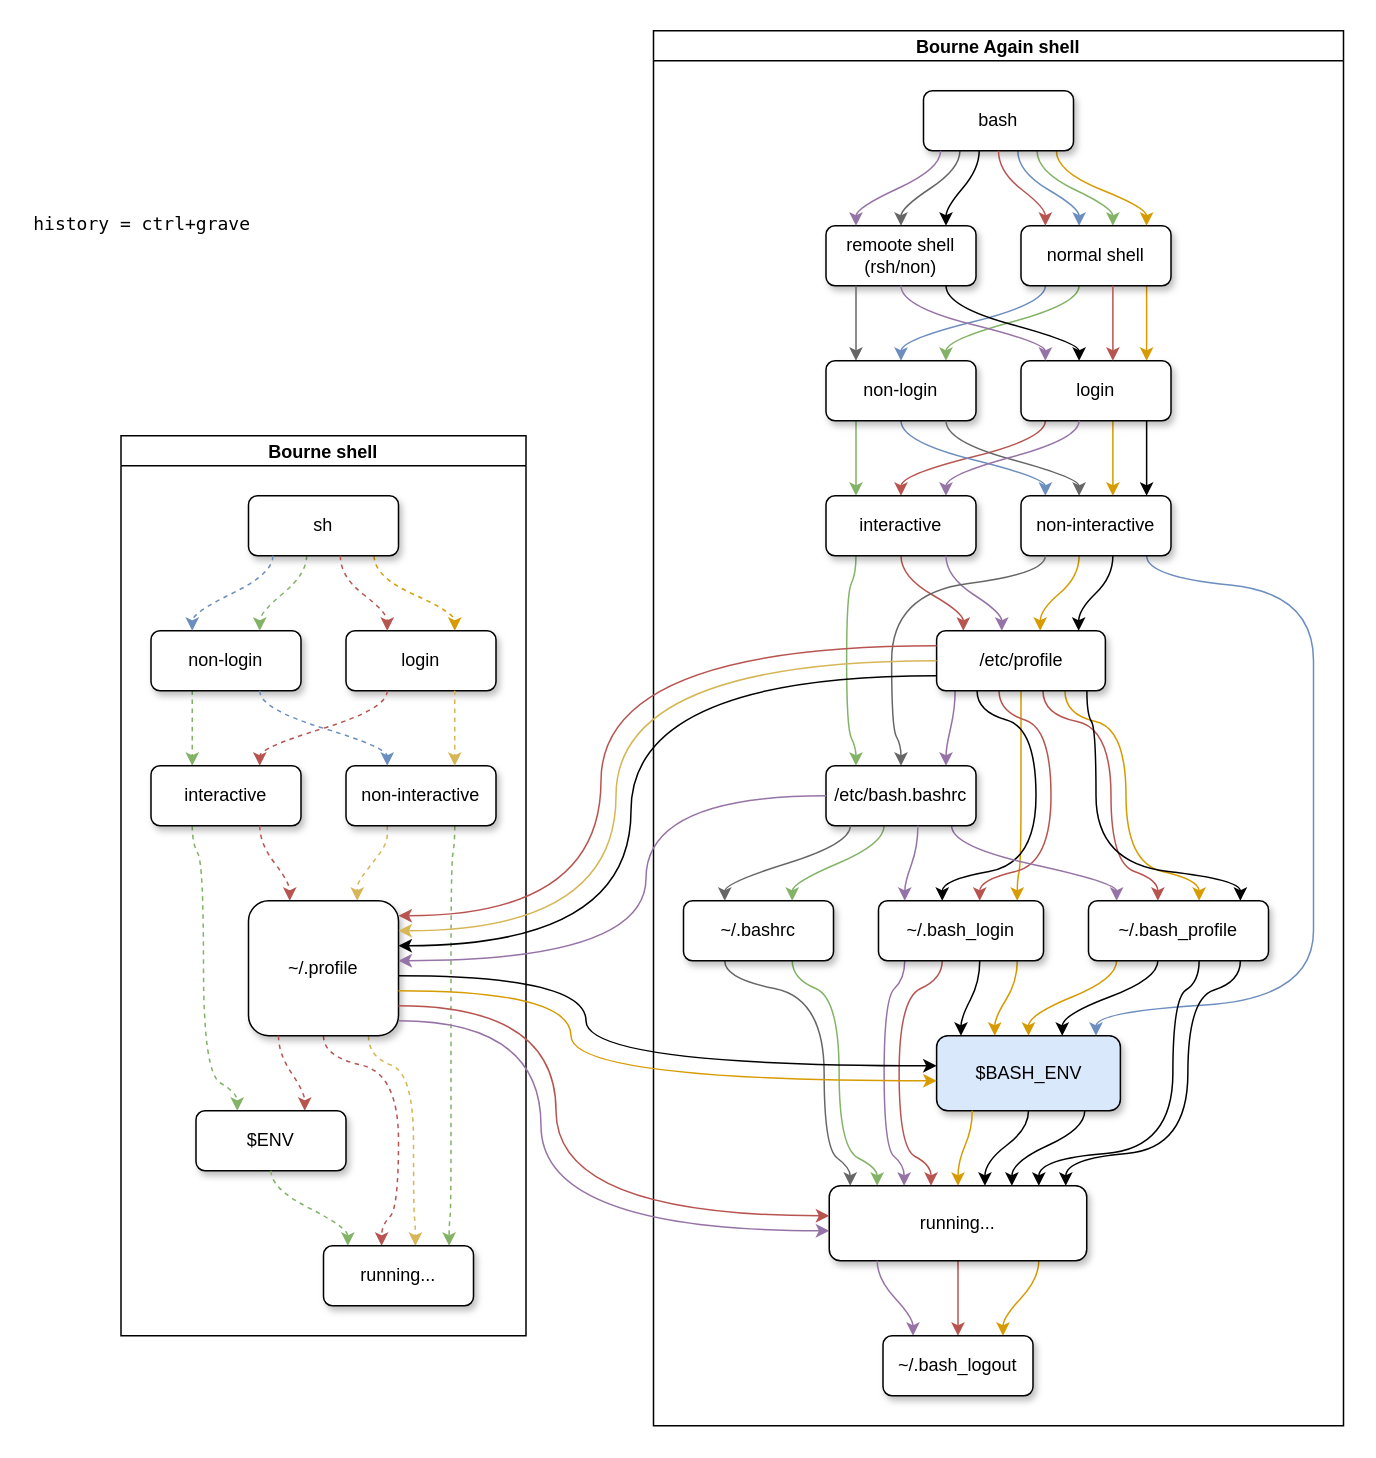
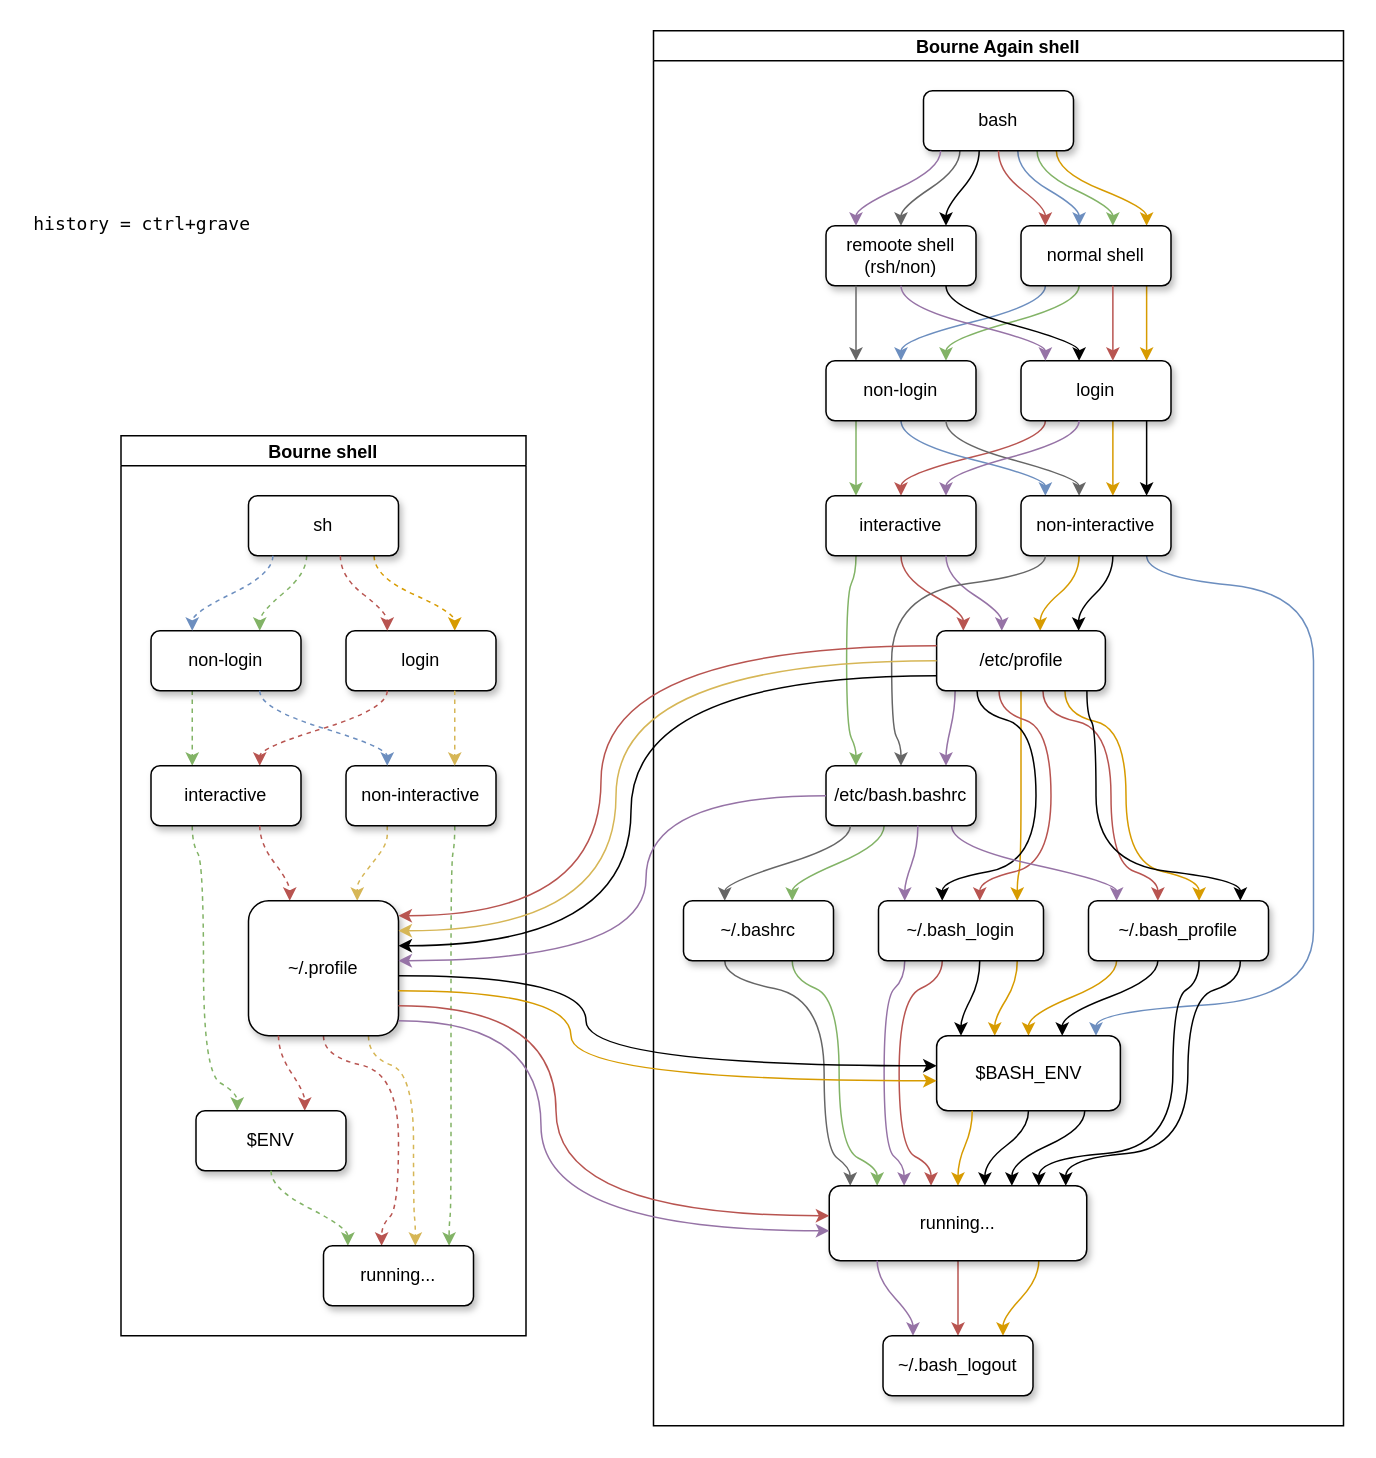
(1028, 1073) -> (1028, 1073)
